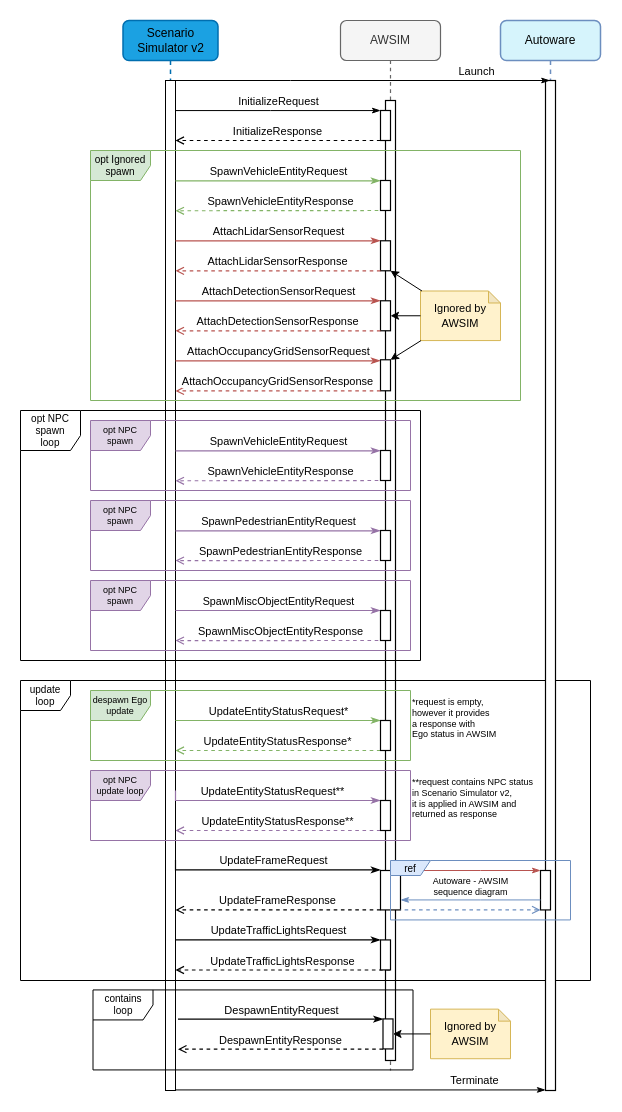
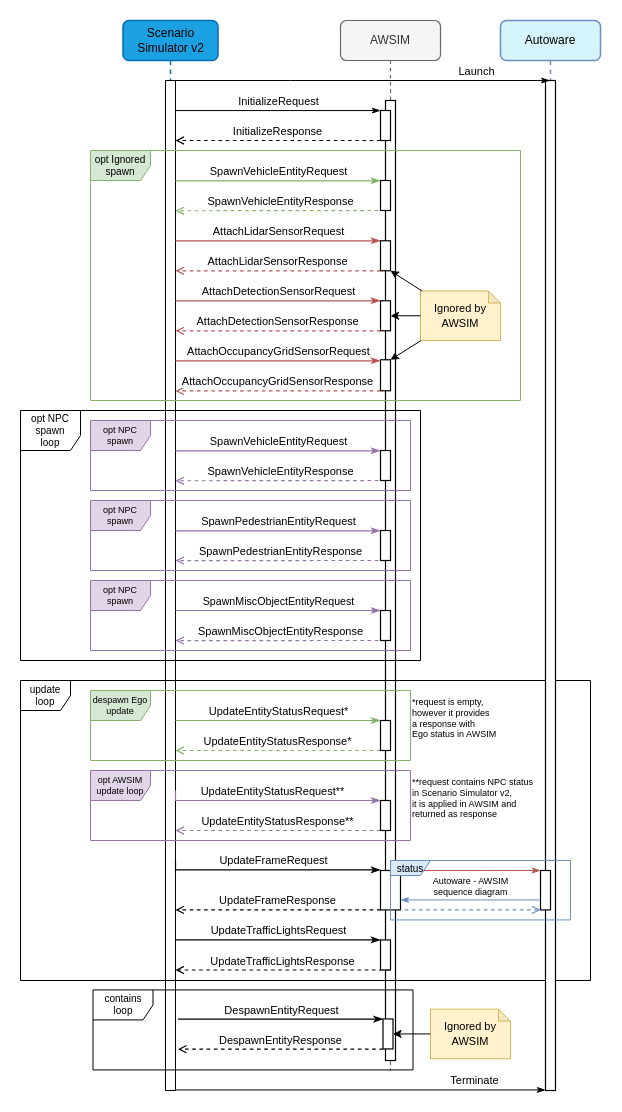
(121, 786) -> (121, 786)
(411, 869) -> (411, 869)
